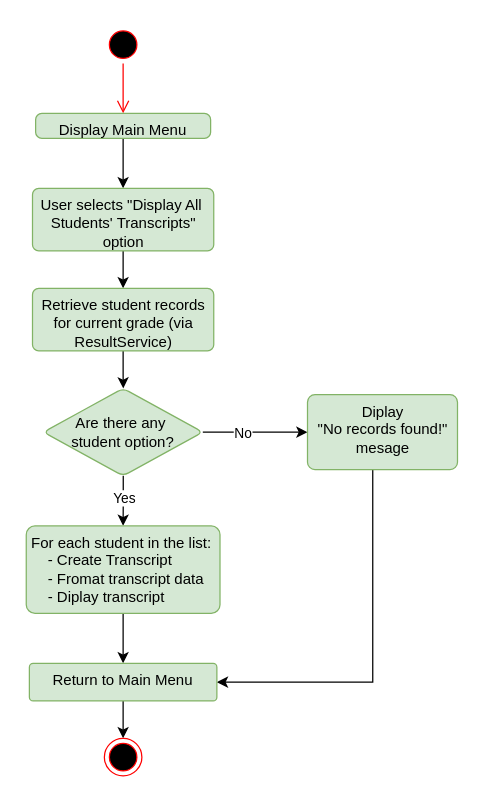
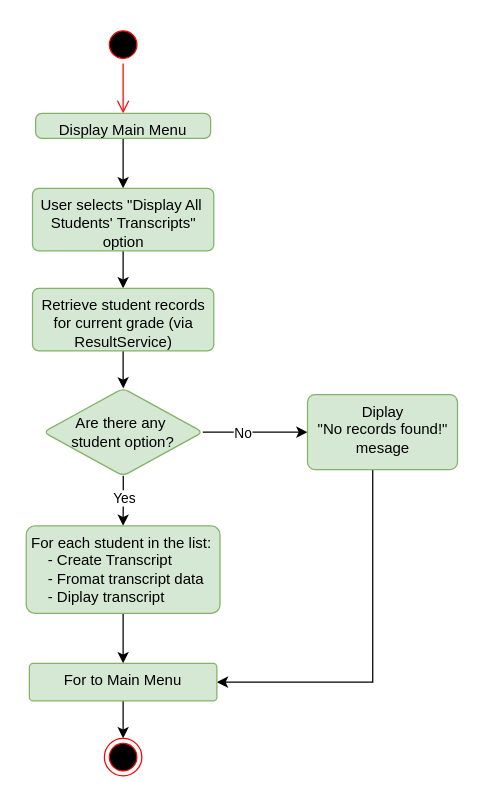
(123, 681) -> (123, 681)
